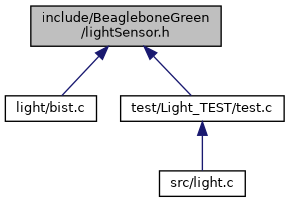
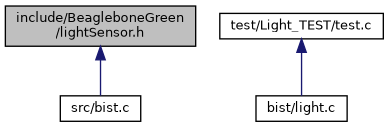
(172, 76) -> none
(51, 109) -> (101, 109)
(202, 184) -> (302, 109)
